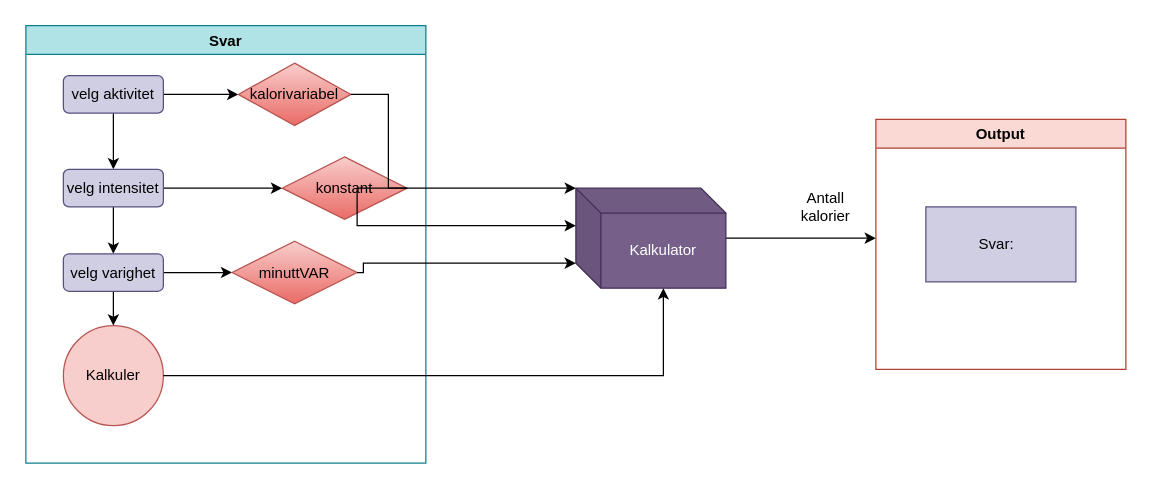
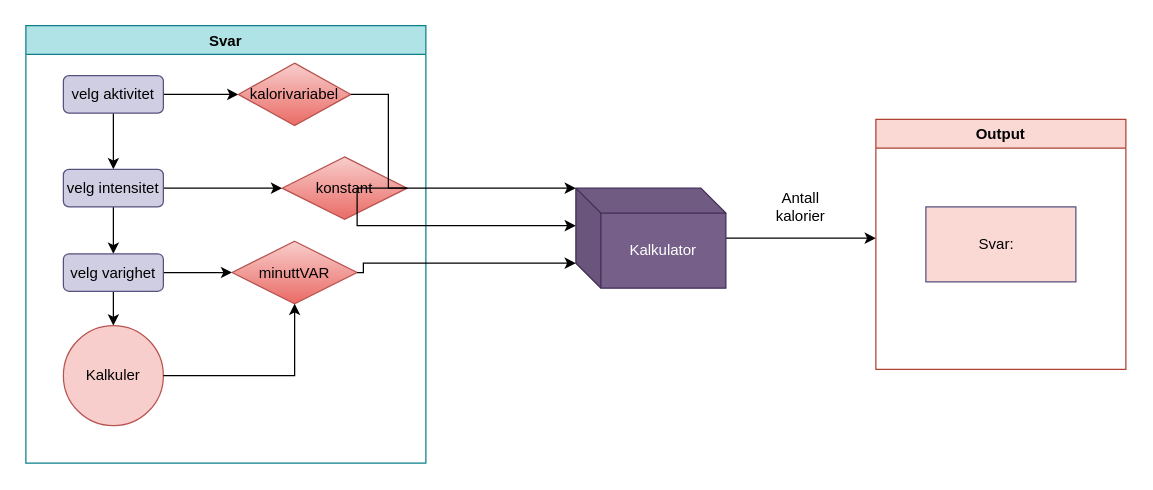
(826, 207) -> (801, 207)
(1001, 244) -> (1001, 244)
(517, 376) -> (294, 345)
